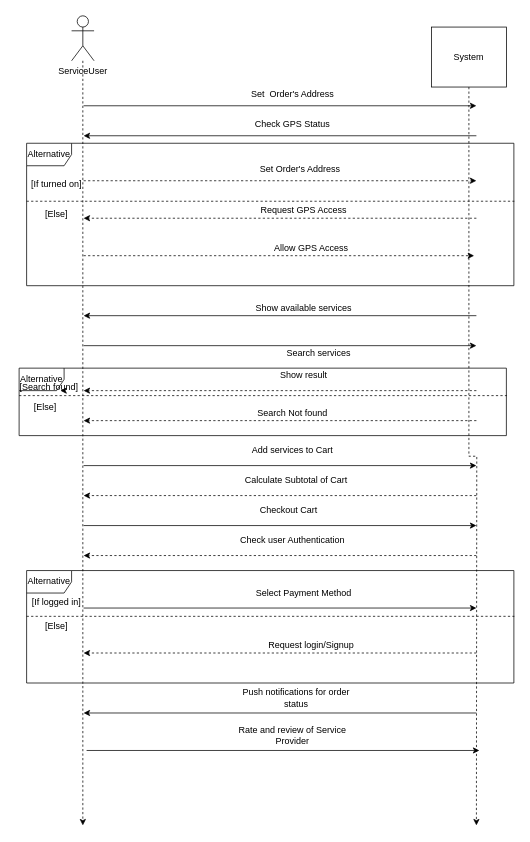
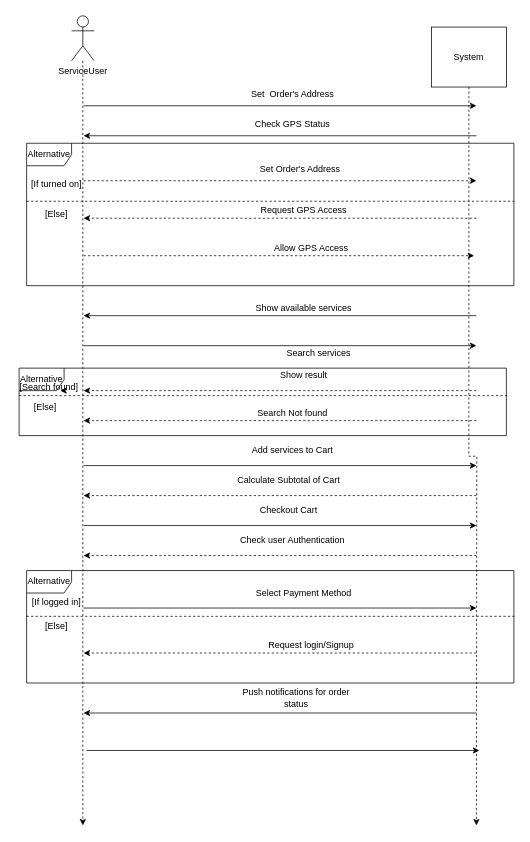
(297, 480) -> (289, 480)
(293, 735) -> none
